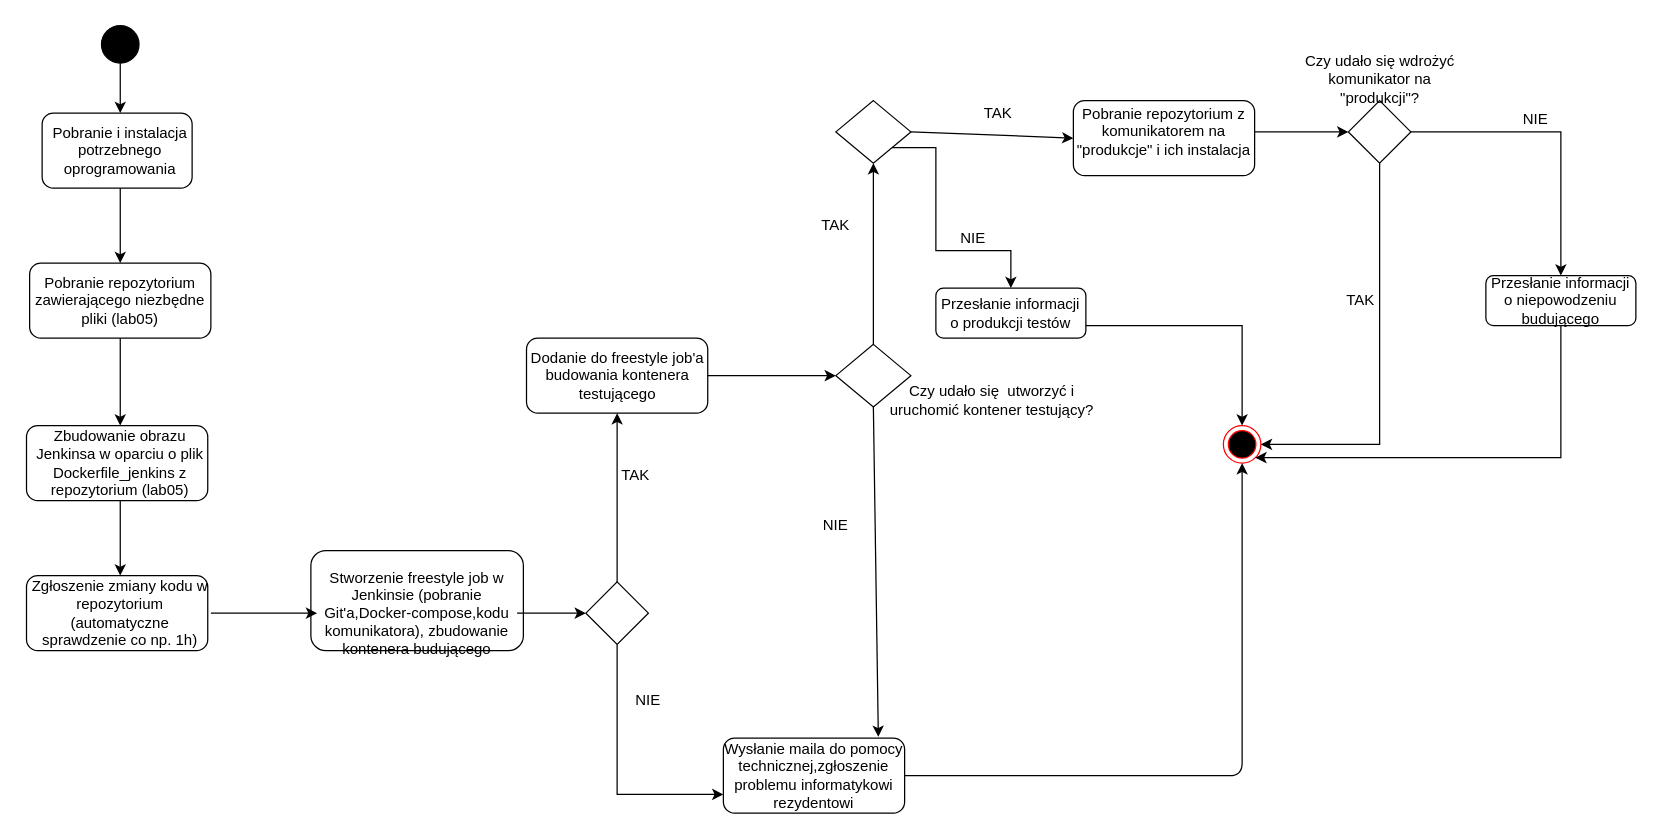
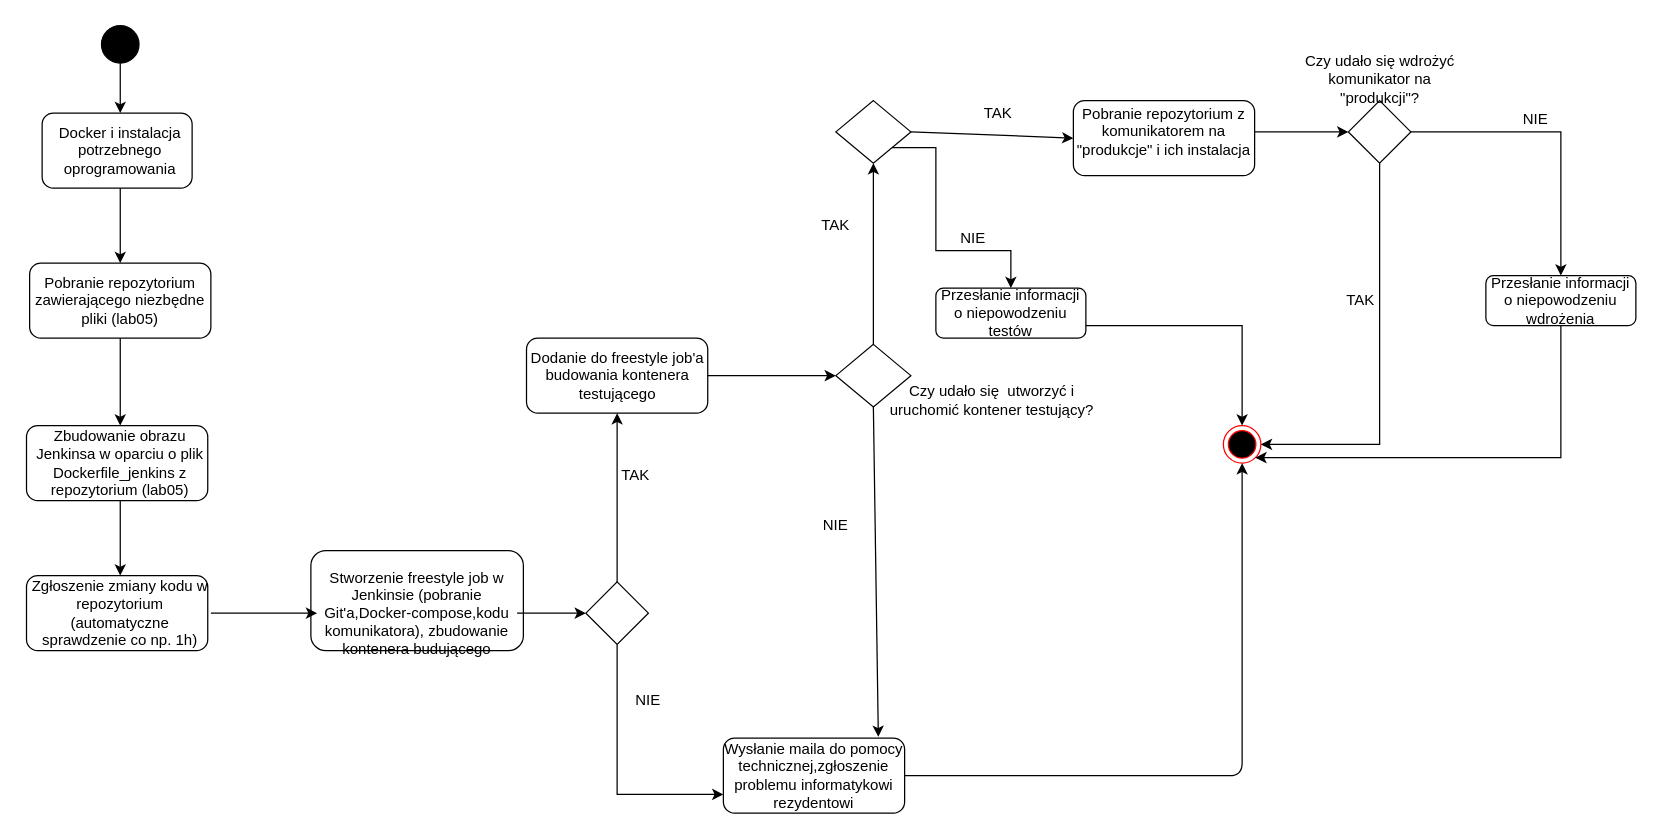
(120, 151) -> (120, 151)
(1561, 301) -> (1561, 301)
(1011, 313) -> (1011, 313)
